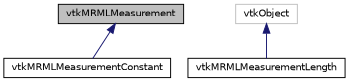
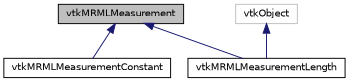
none -> (198, 43)
